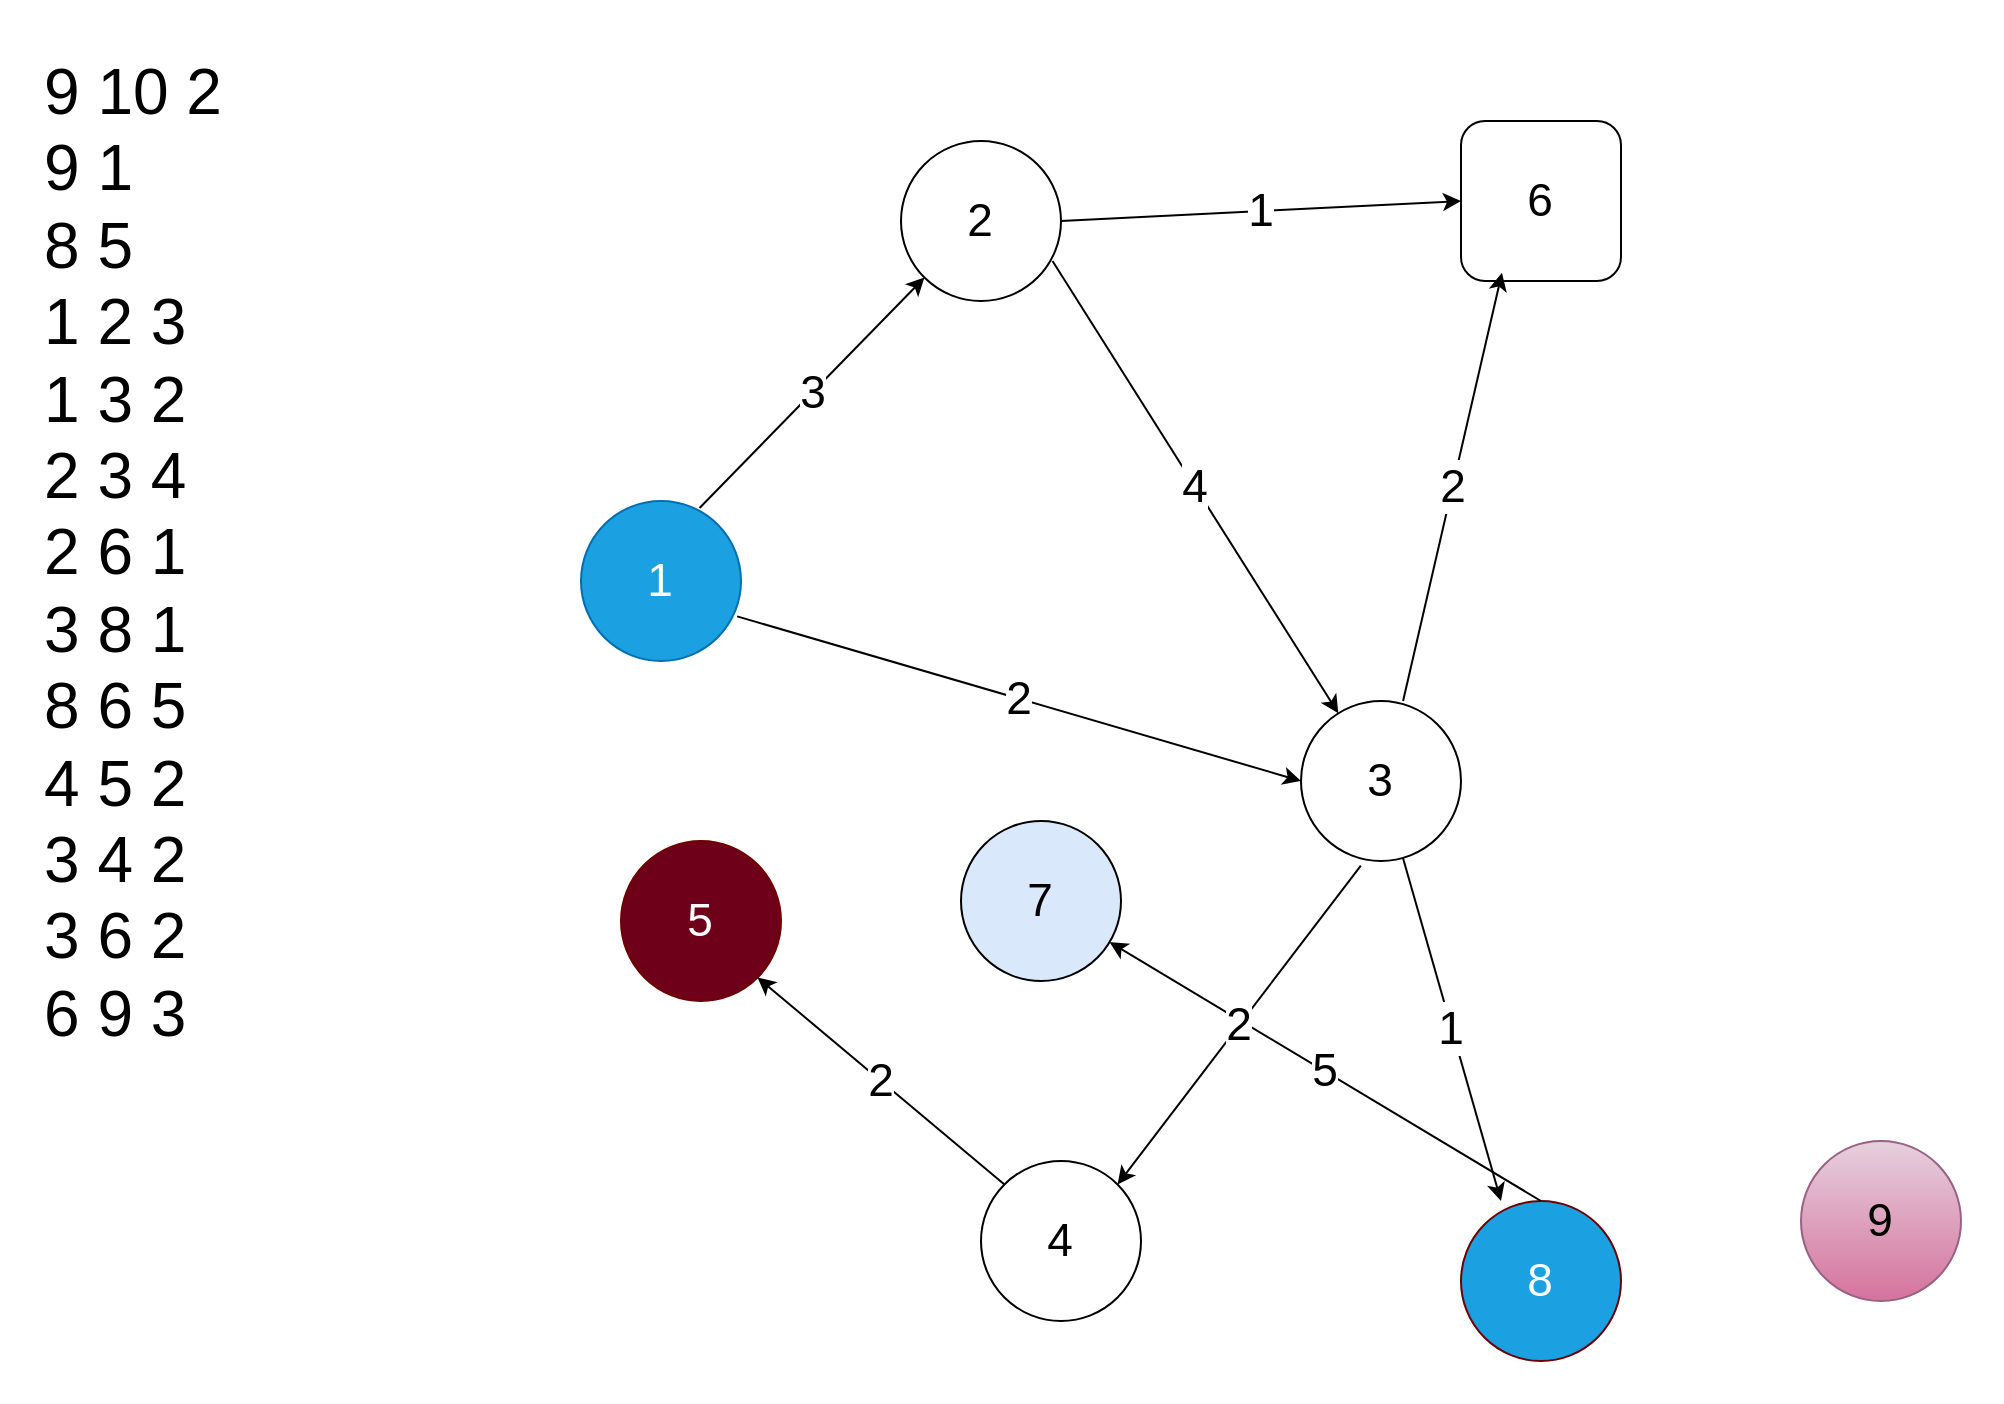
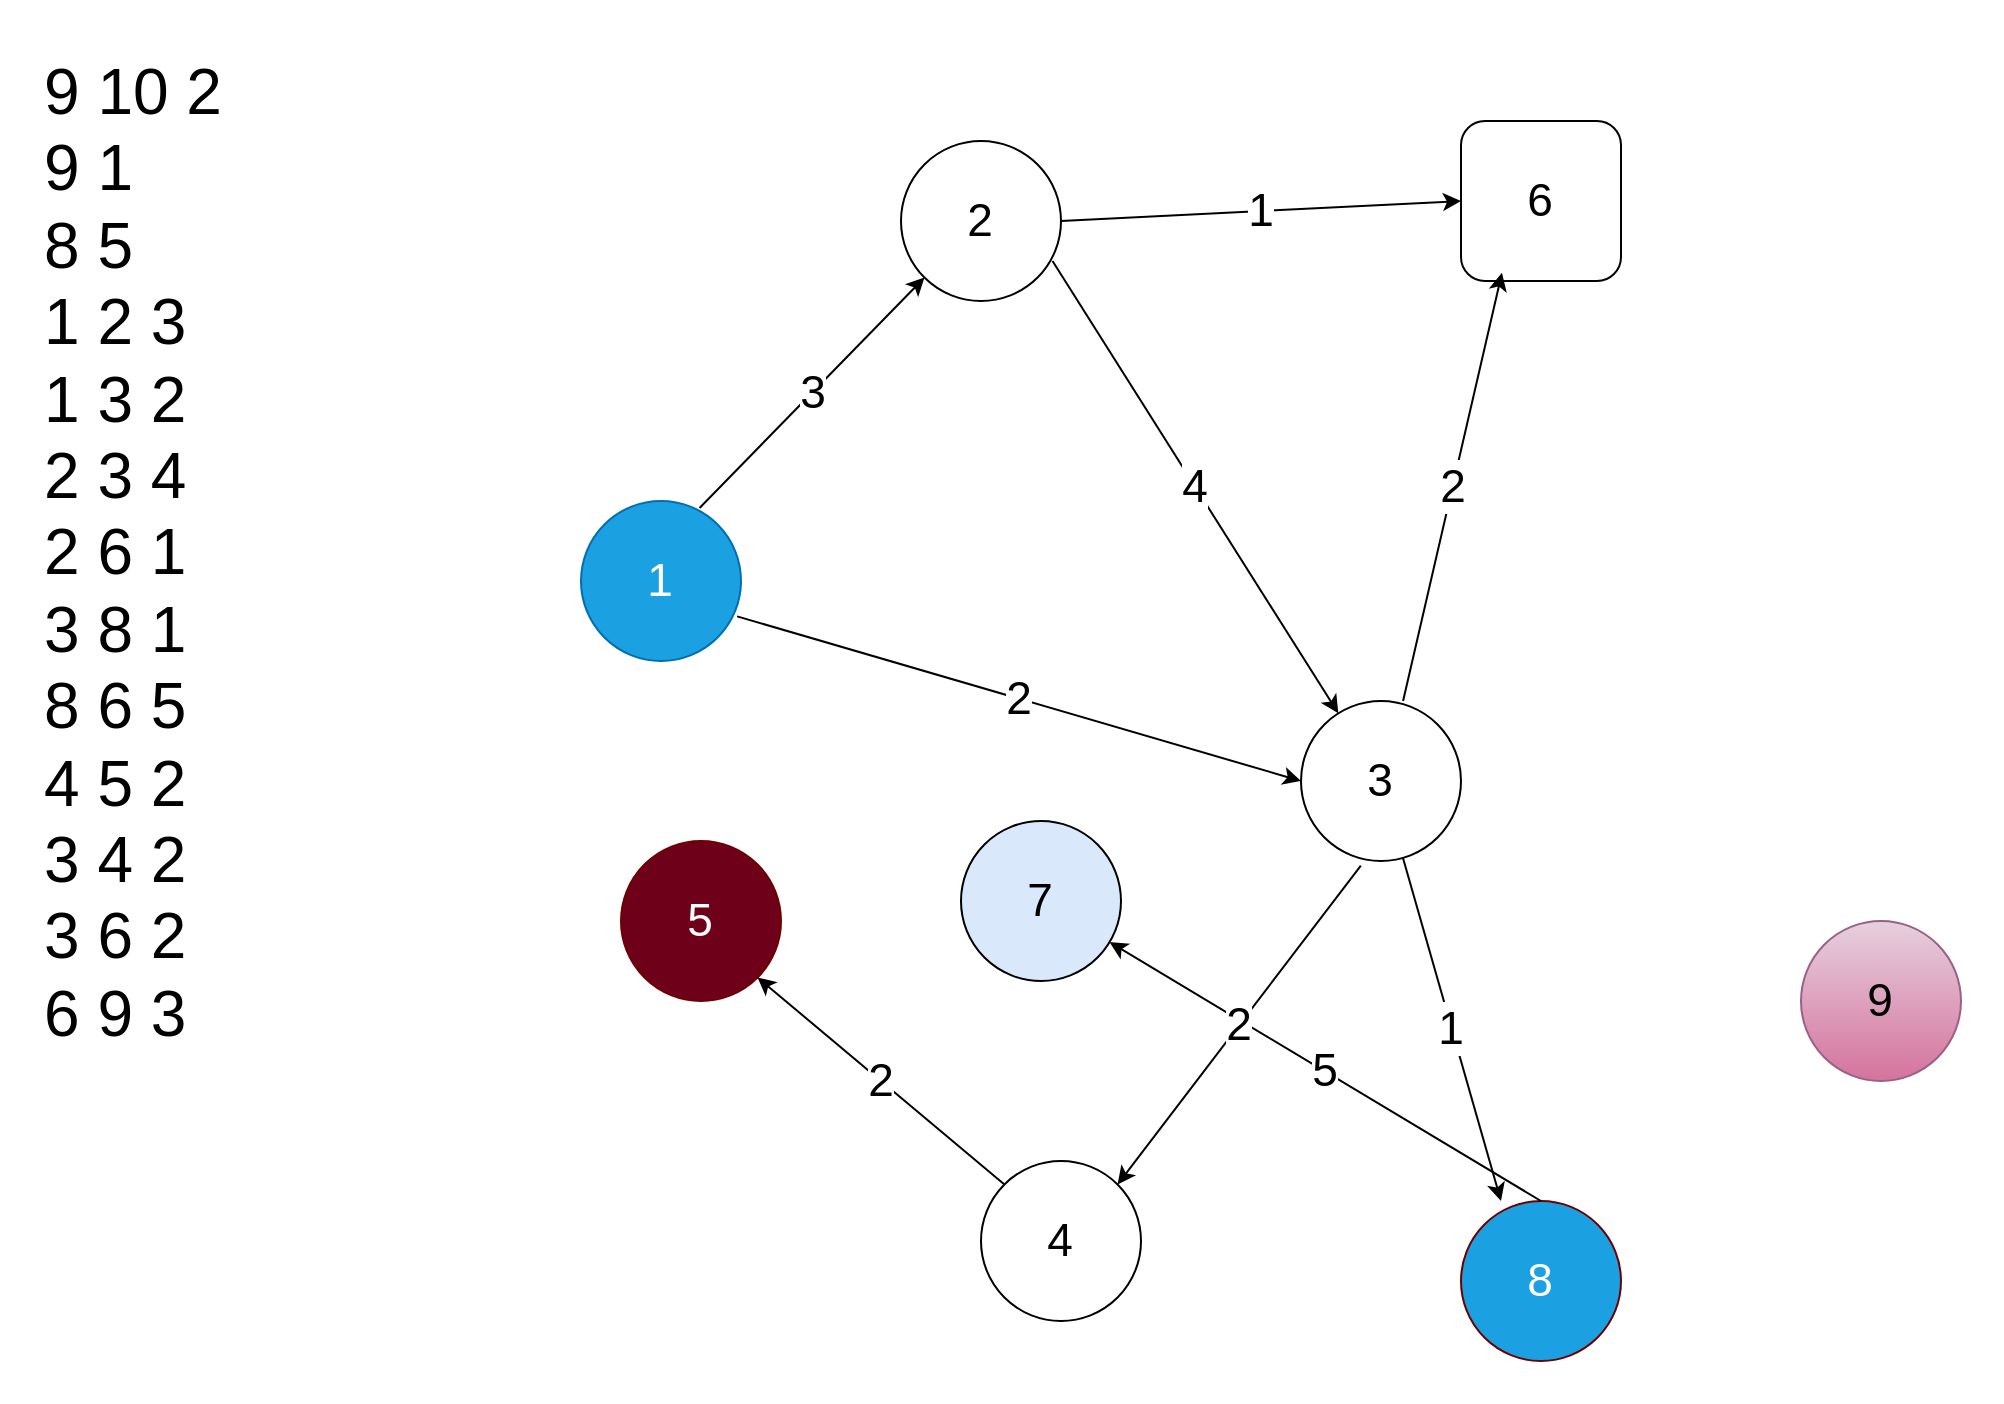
(1881, 1221) -> (1881, 1001)
